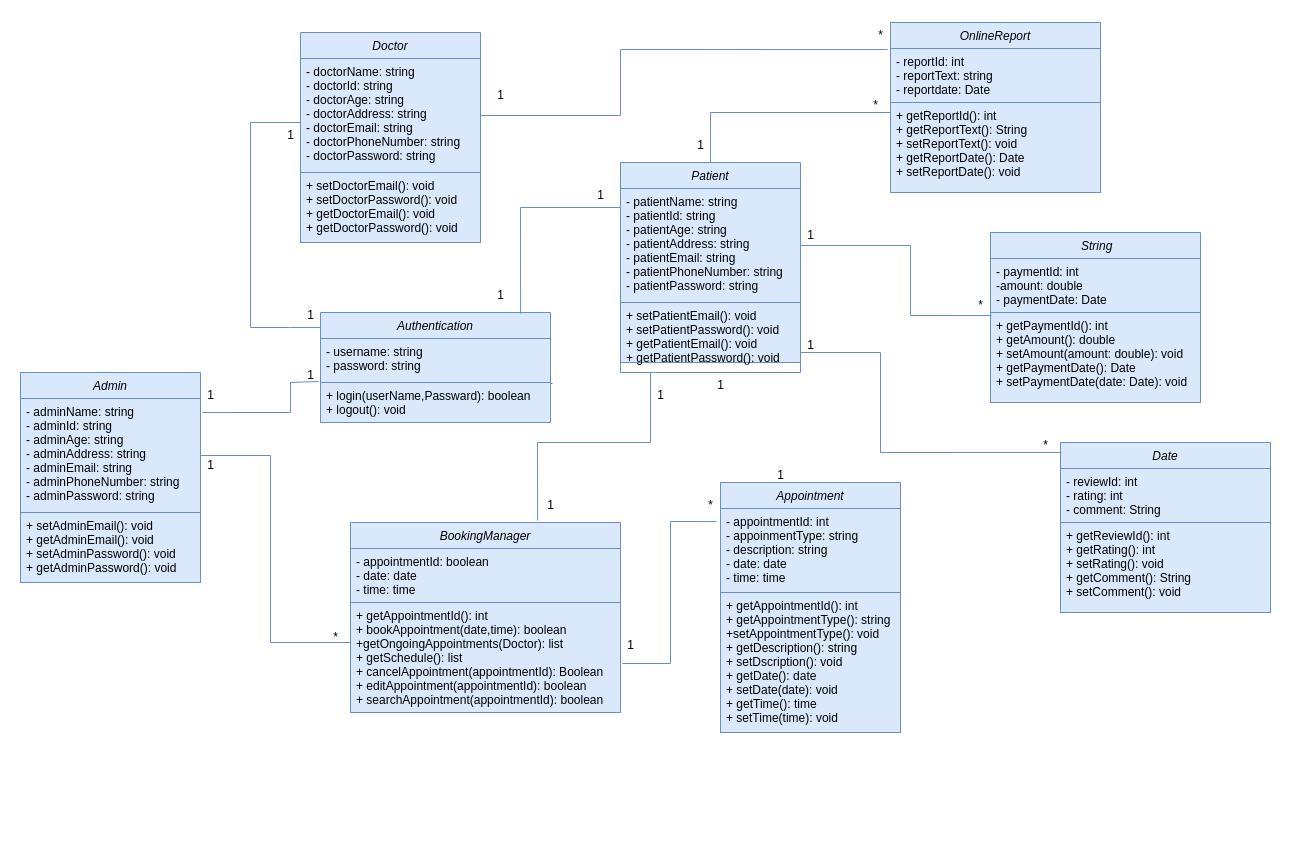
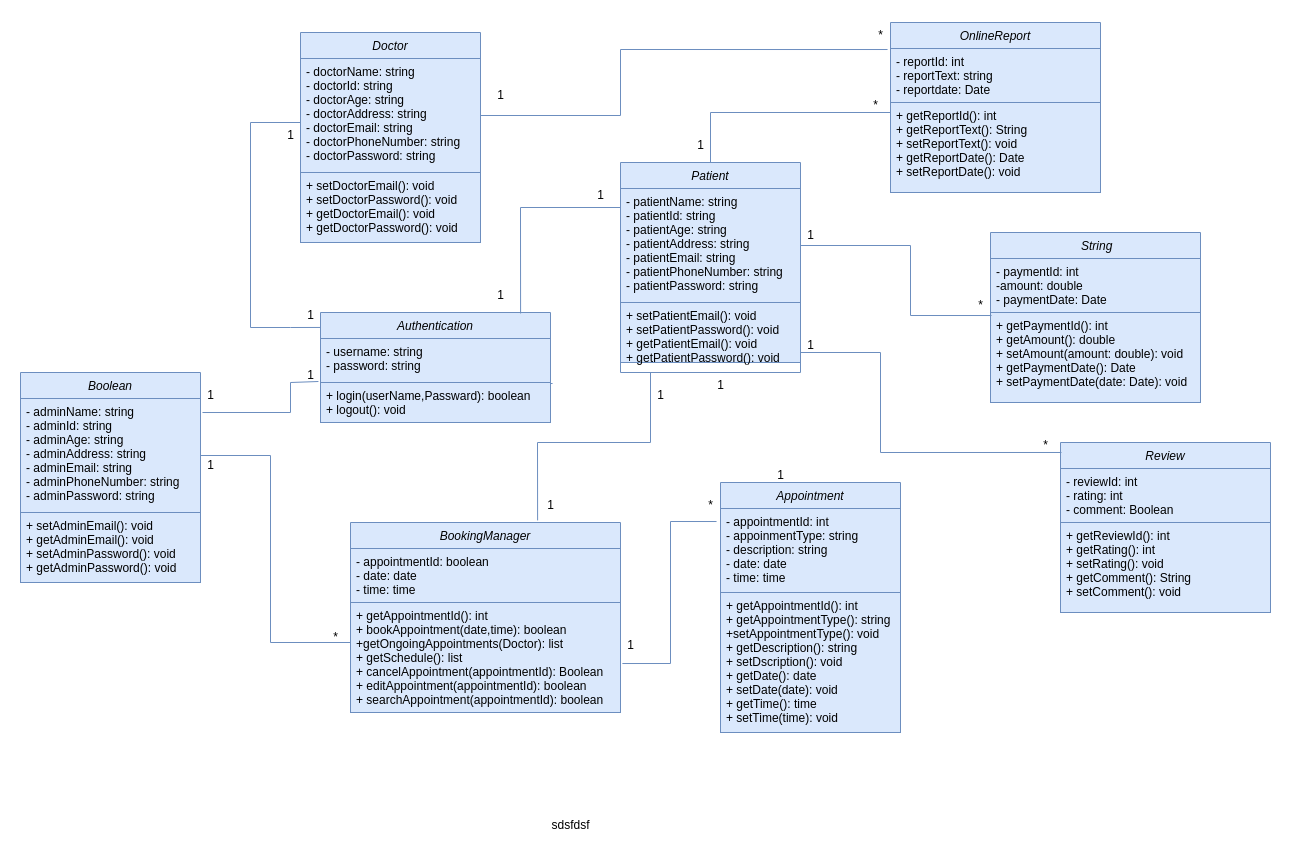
(110, 386) -> (110, 386)
(1165, 456) -> (1165, 456)
(1109, 482) -> (1109, 482)
none -> (571, 826)
